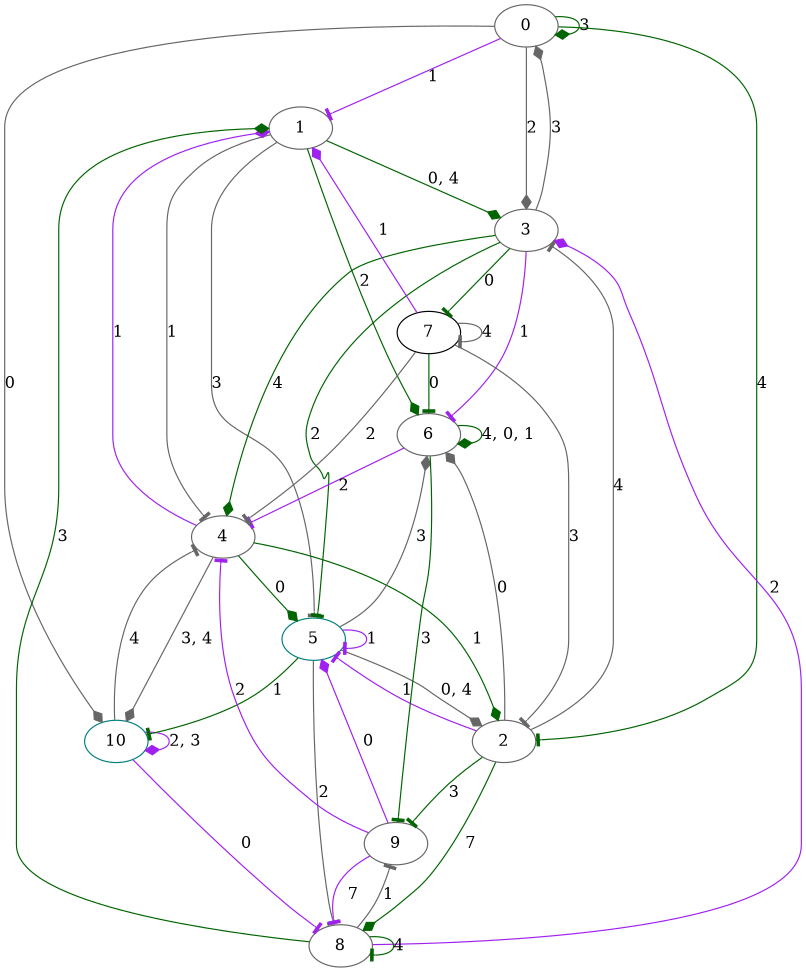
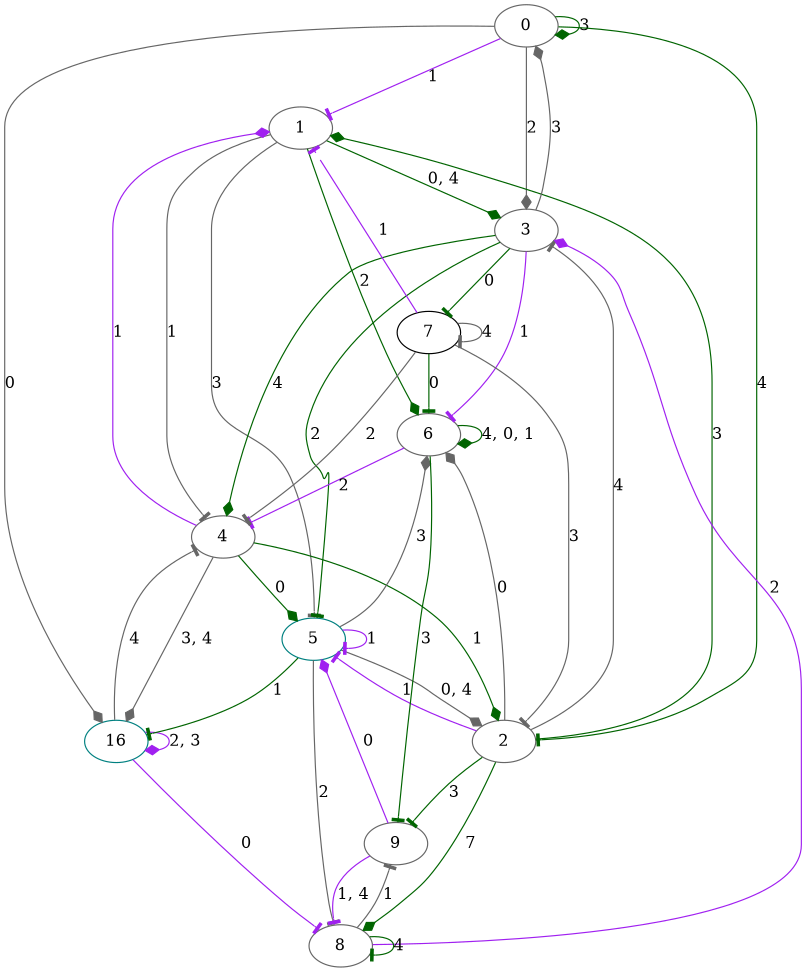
(369, 236) -> (369, 236)
(42, 577) -> (712, 381)
(246, 726) -> none
(116, 741) -> (116, 741)
(354, 895) -> (354, 895)
